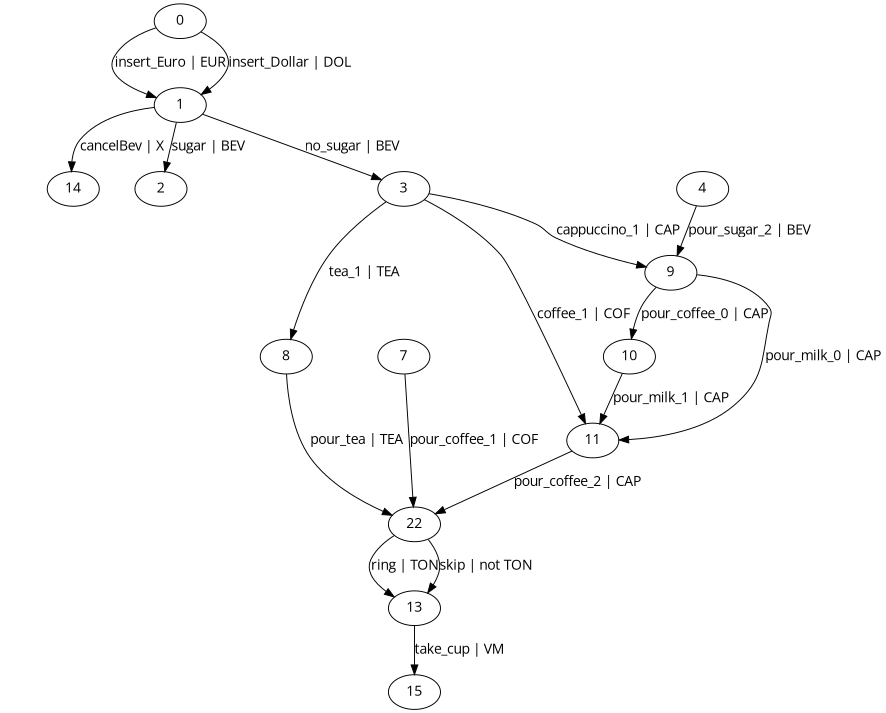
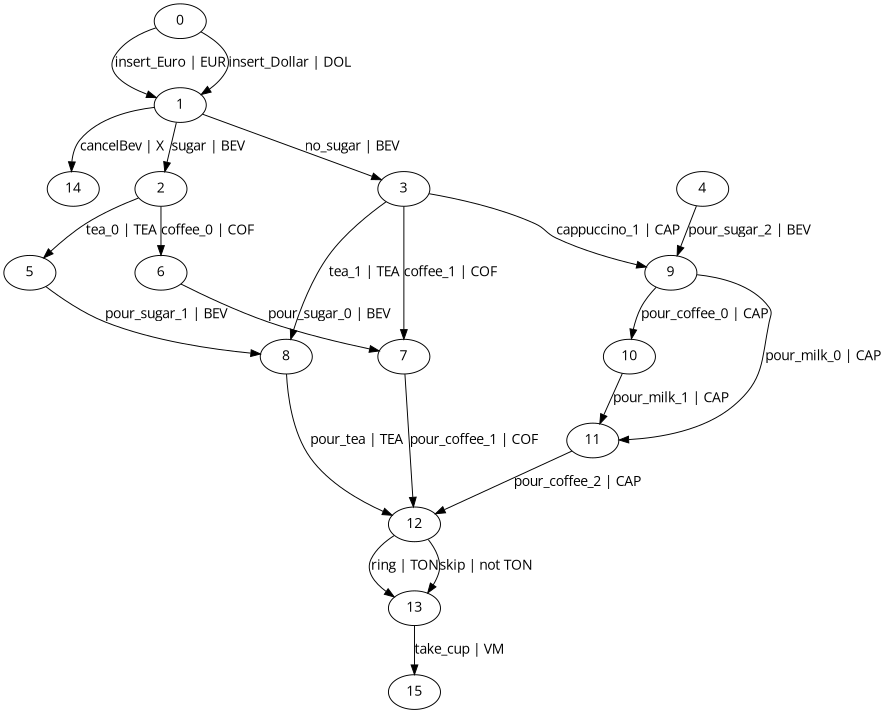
none -> (30, 273)
none -> (161, 273)
(522, 291) -> (404, 268)
(414, 524) -> (414, 524)
